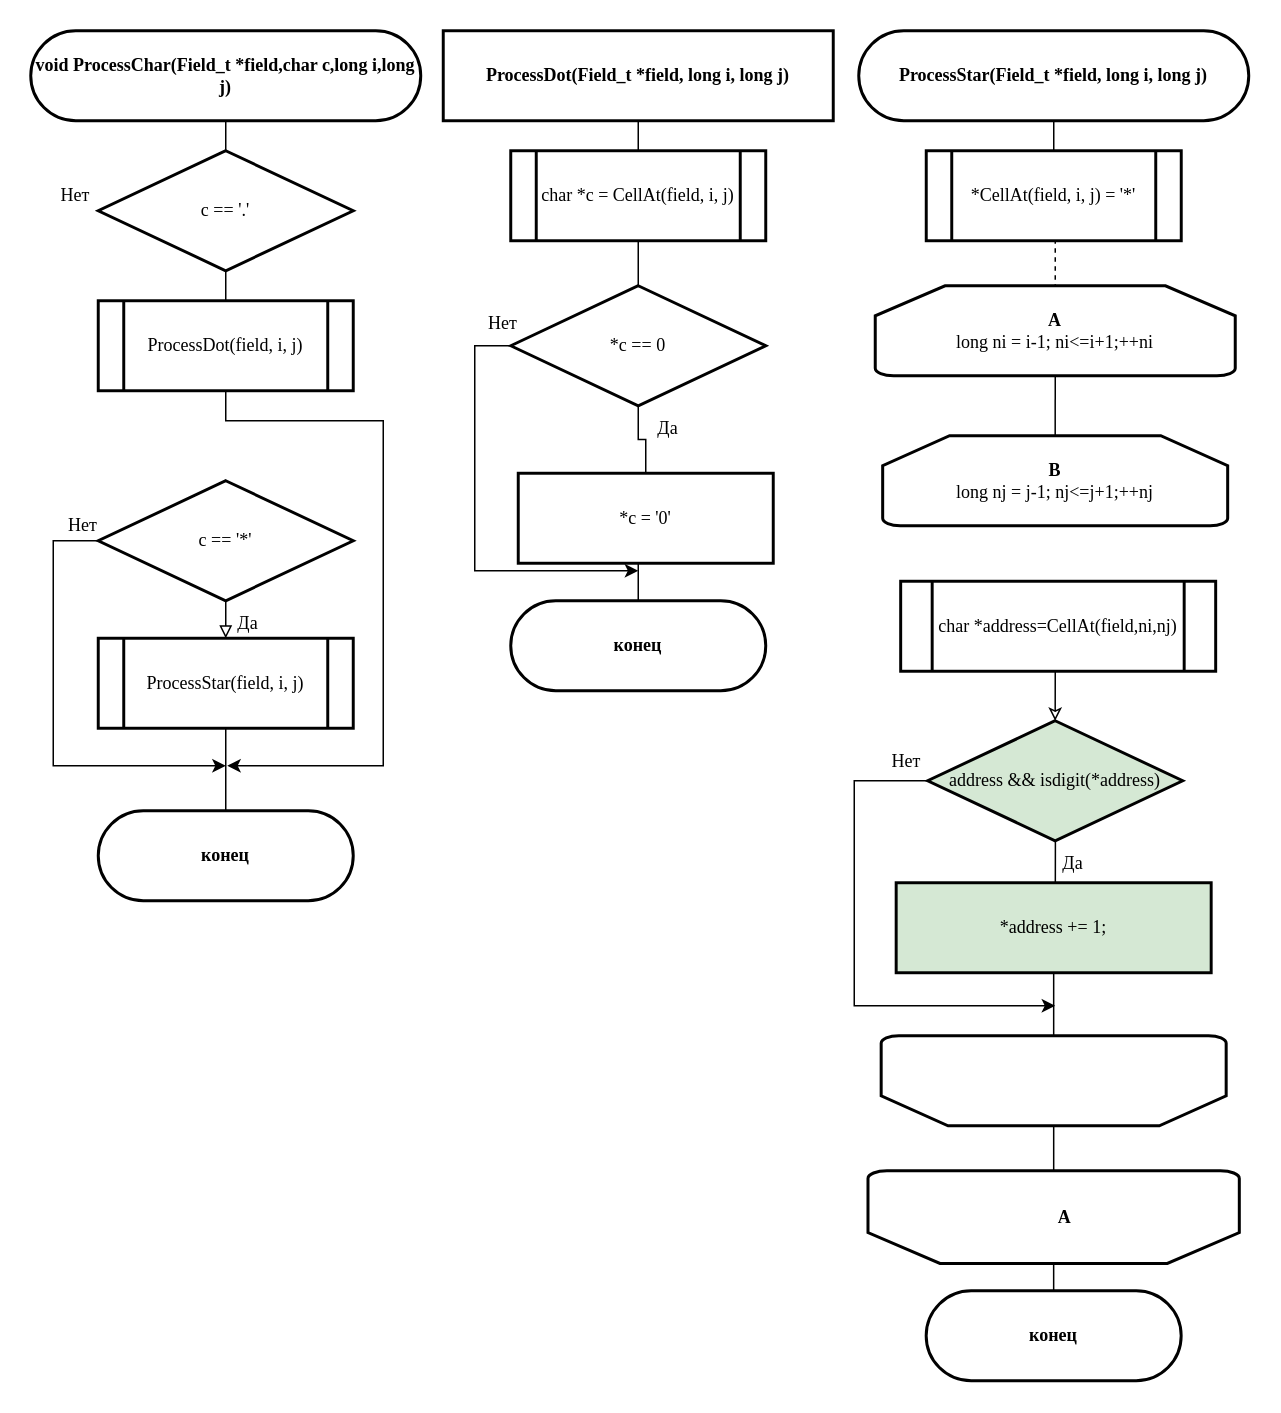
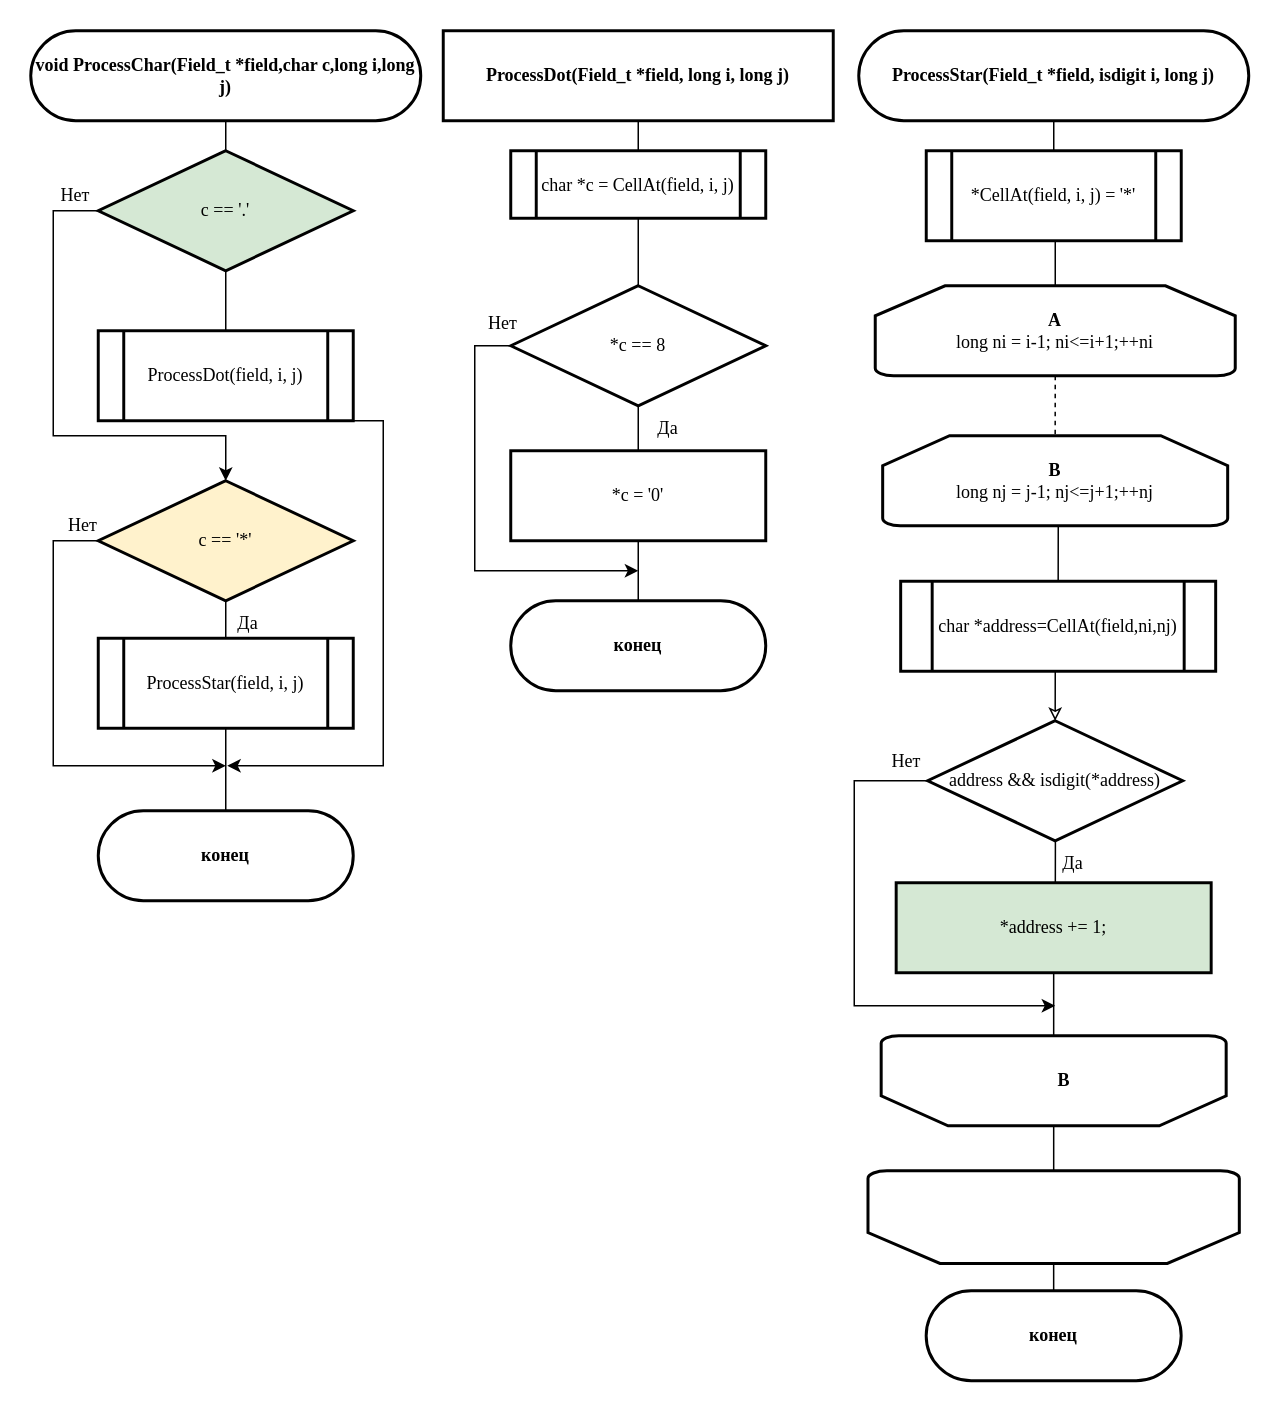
(1054, 76) -> (1054, 76)
(638, 196) -> (638, 185)
(226, 211) -> (226, 211)
(1055, 263) -> (1055, 263)
(226, 346) -> (226, 376)
(638, 346) -> (638, 346)
(1055, 404) -> (1055, 404)
none -> (53, 405)
(646, 518) -> (638, 496)
(226, 541) -> (226, 541)
none -> (1058, 552)
(226, 624) -> (226, 630)
(1055, 781) -> (1055, 781)
none -> (1064, 1081)
(1065, 1217) -> none
